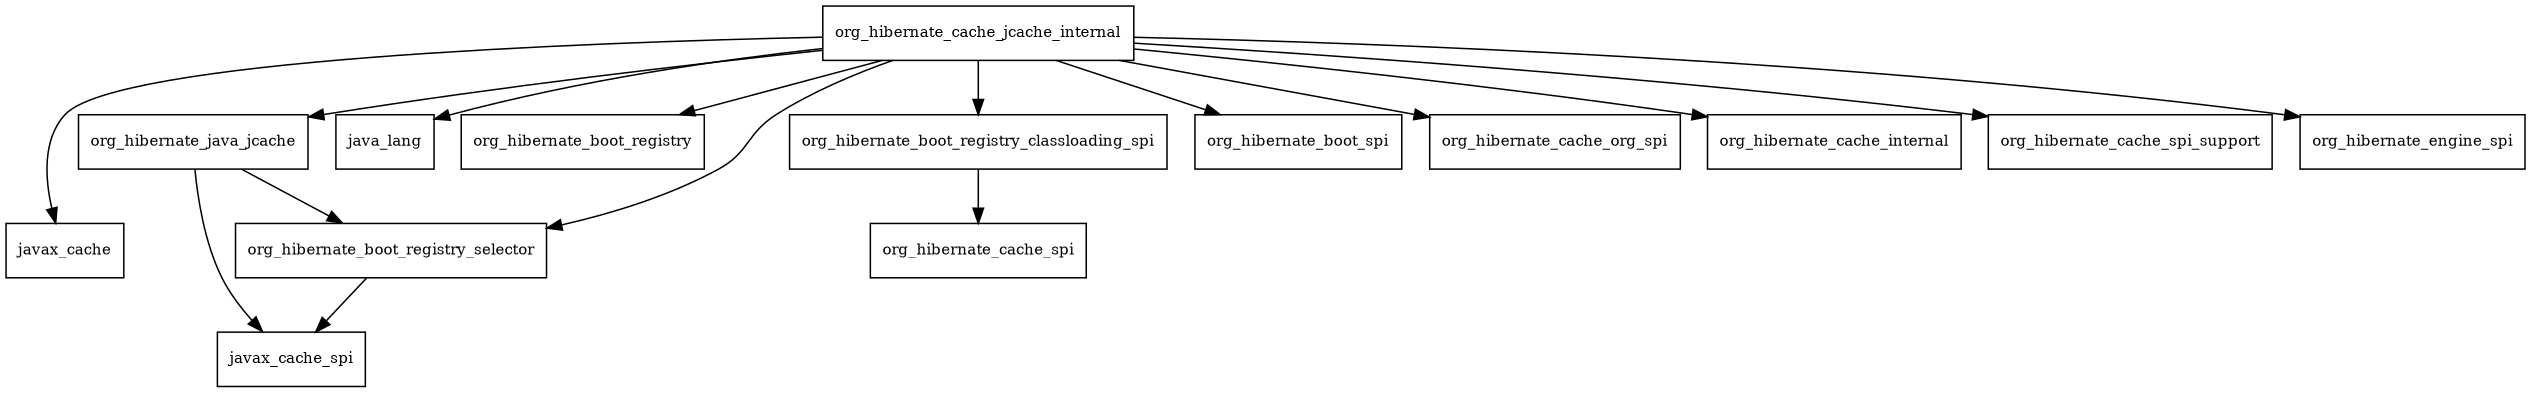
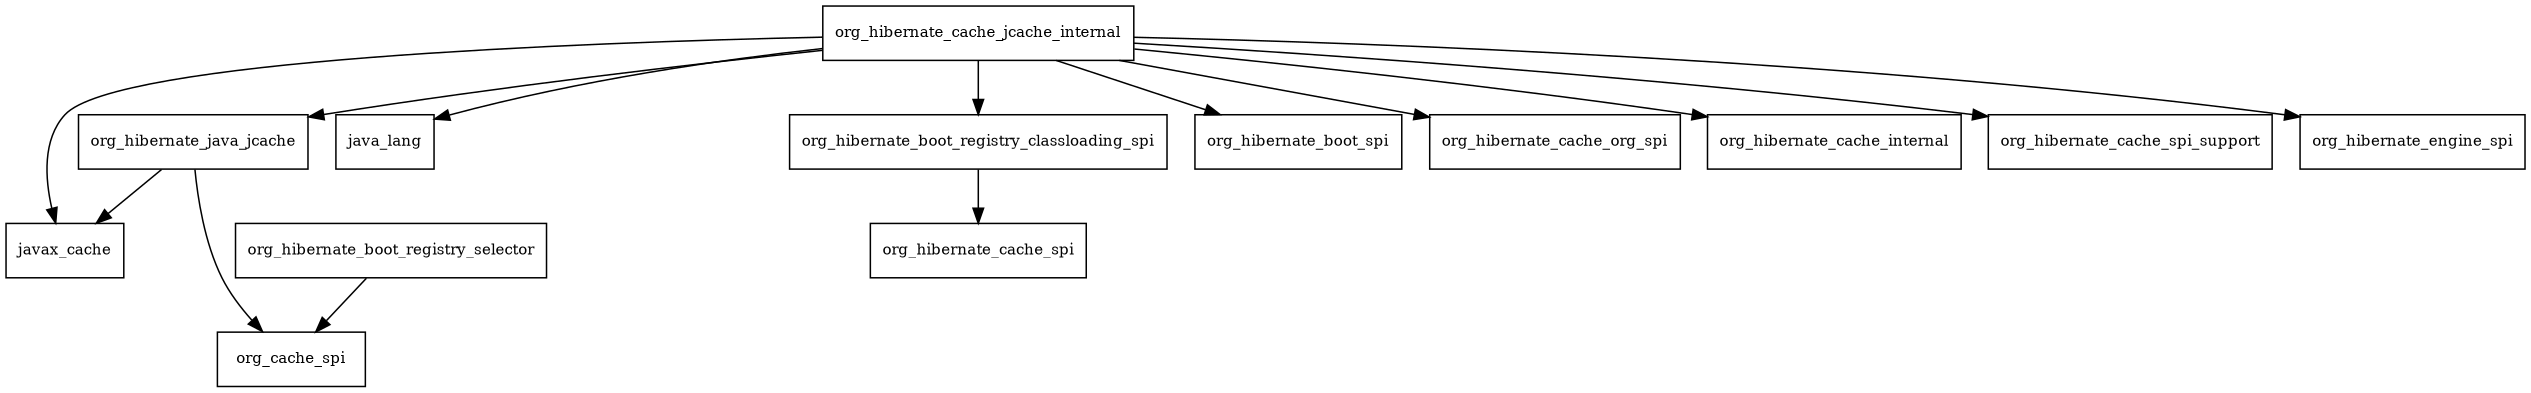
(583, 142) -> none
(736, 157) -> none
(285, 193) -> (135, 192)
(291, 359) -> (291, 359)
